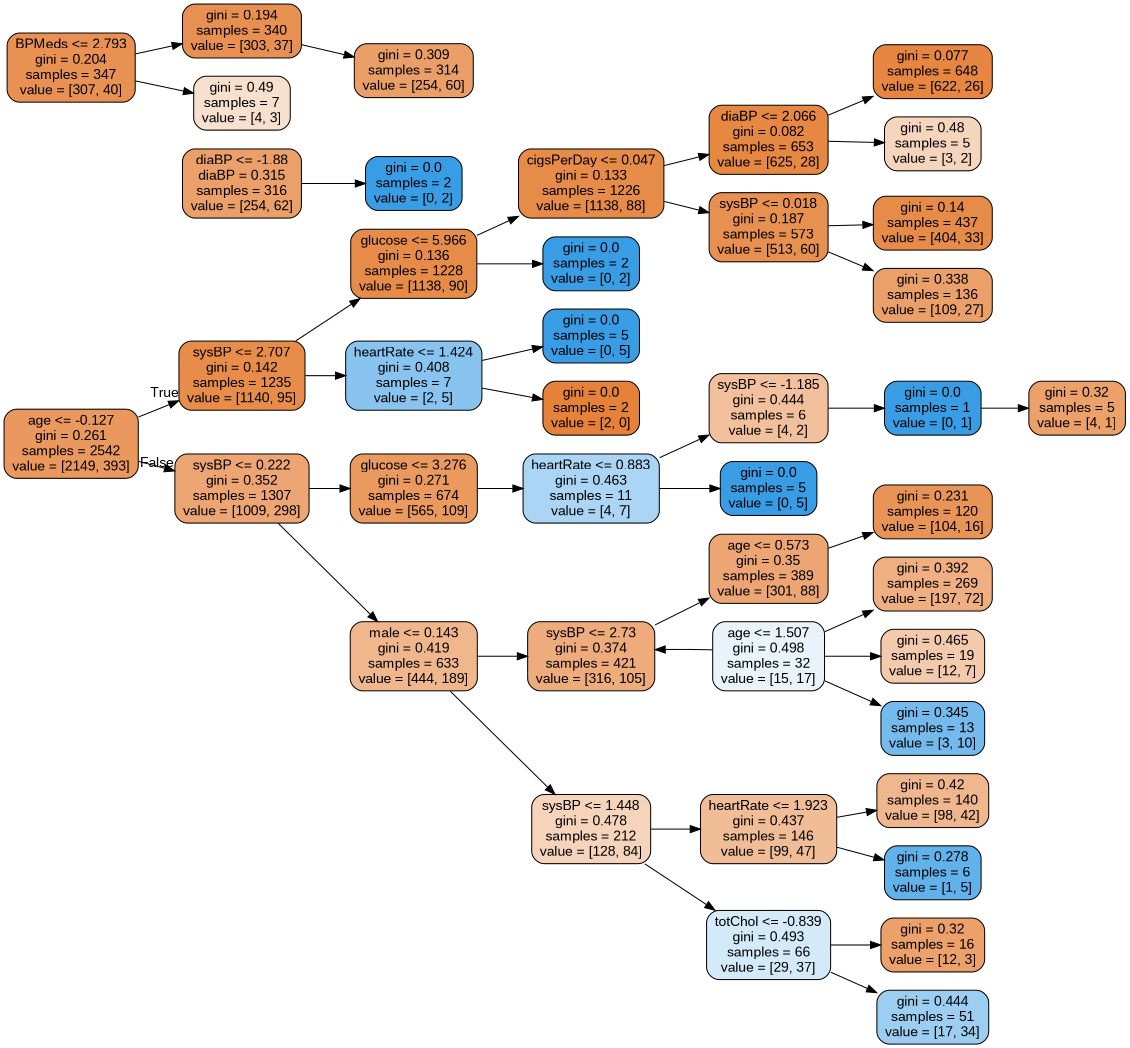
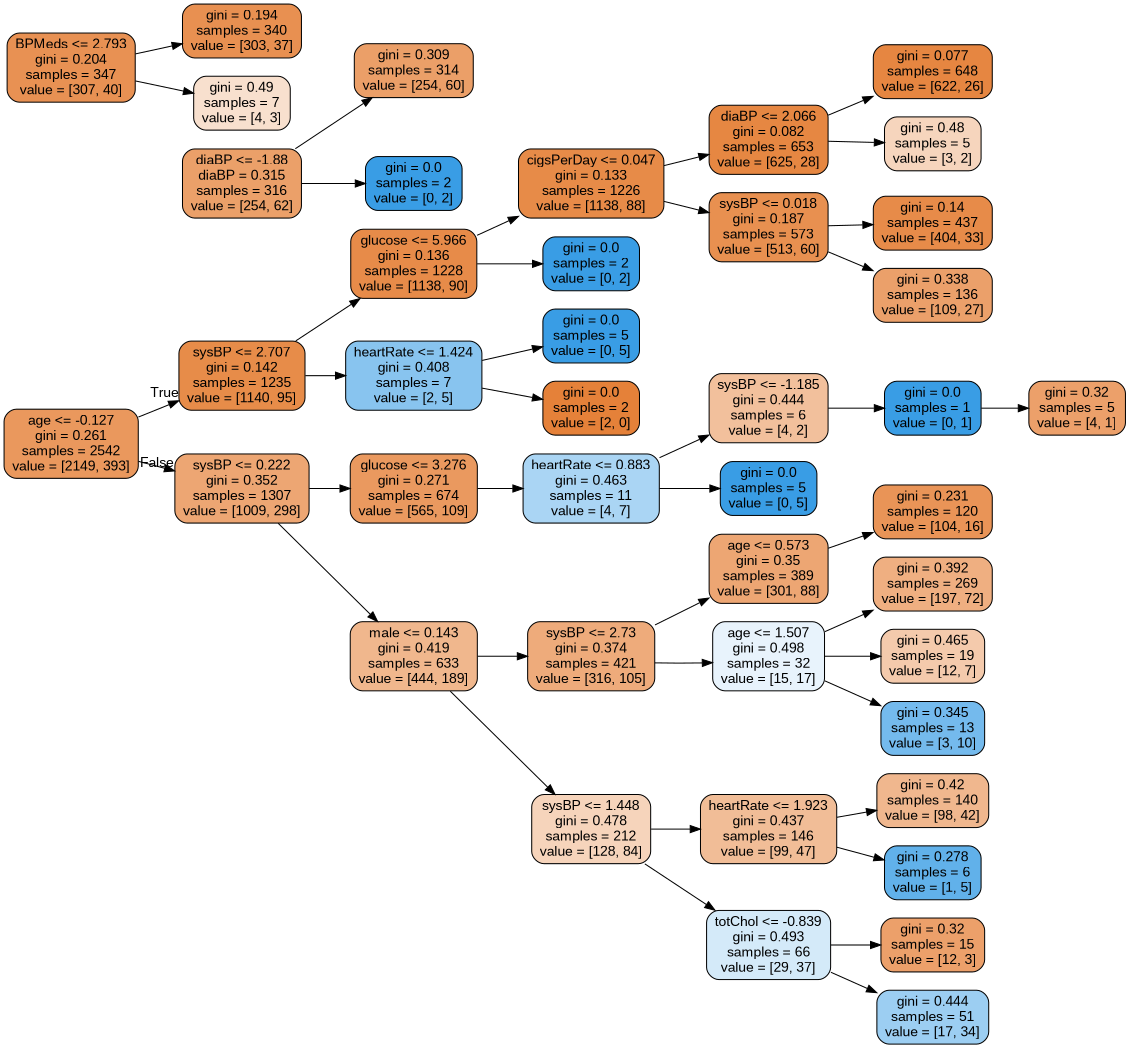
(323, 50) -> (329, 126)
(689, 649) -> (679, 663)
(933, 945) -> (933, 945)
